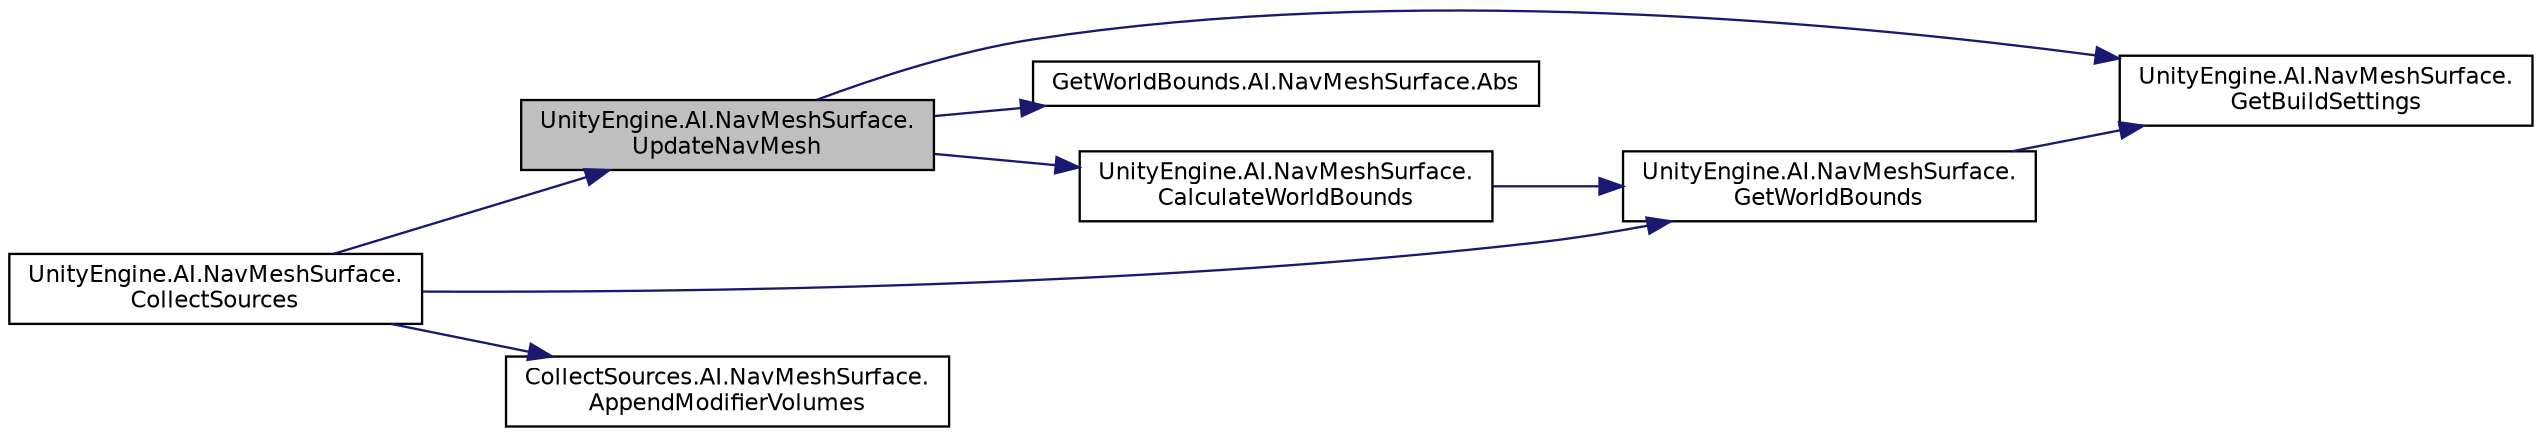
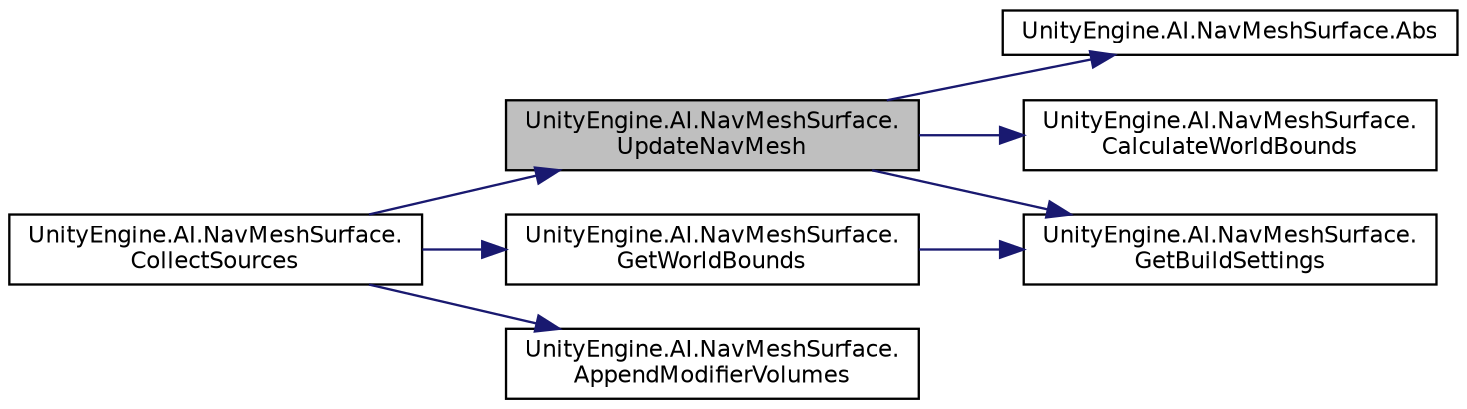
(1286, 84) -> (1230, 33)
(1546, 186) -> none
(728, 392) -> (712, 364)
